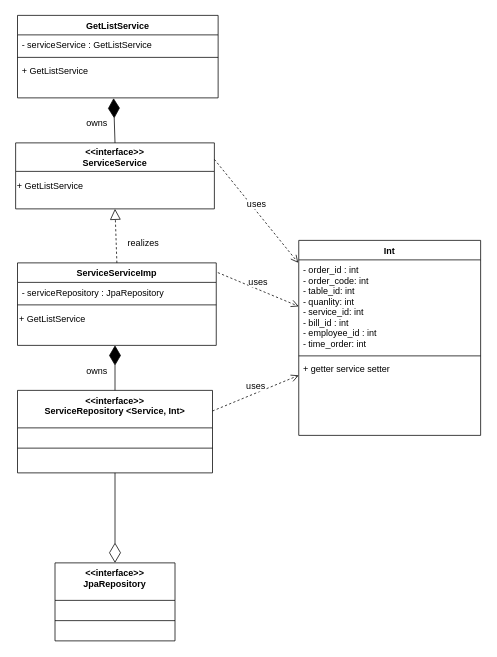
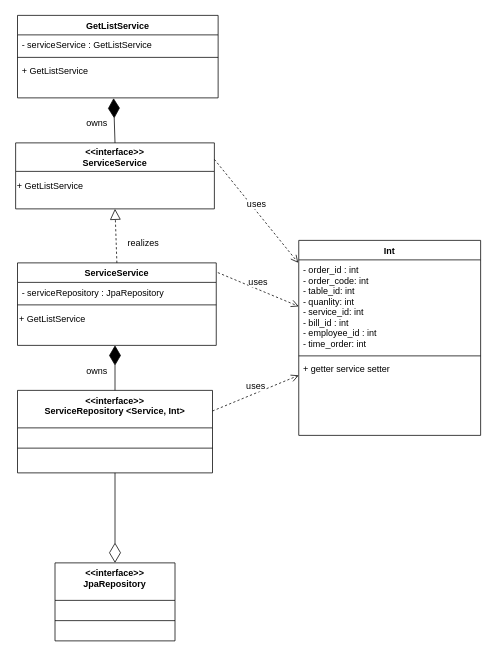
(116, 273) -> (116, 273)
